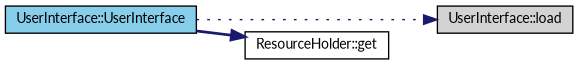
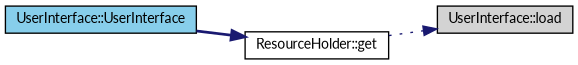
(310, 20) -> (406, 33)
